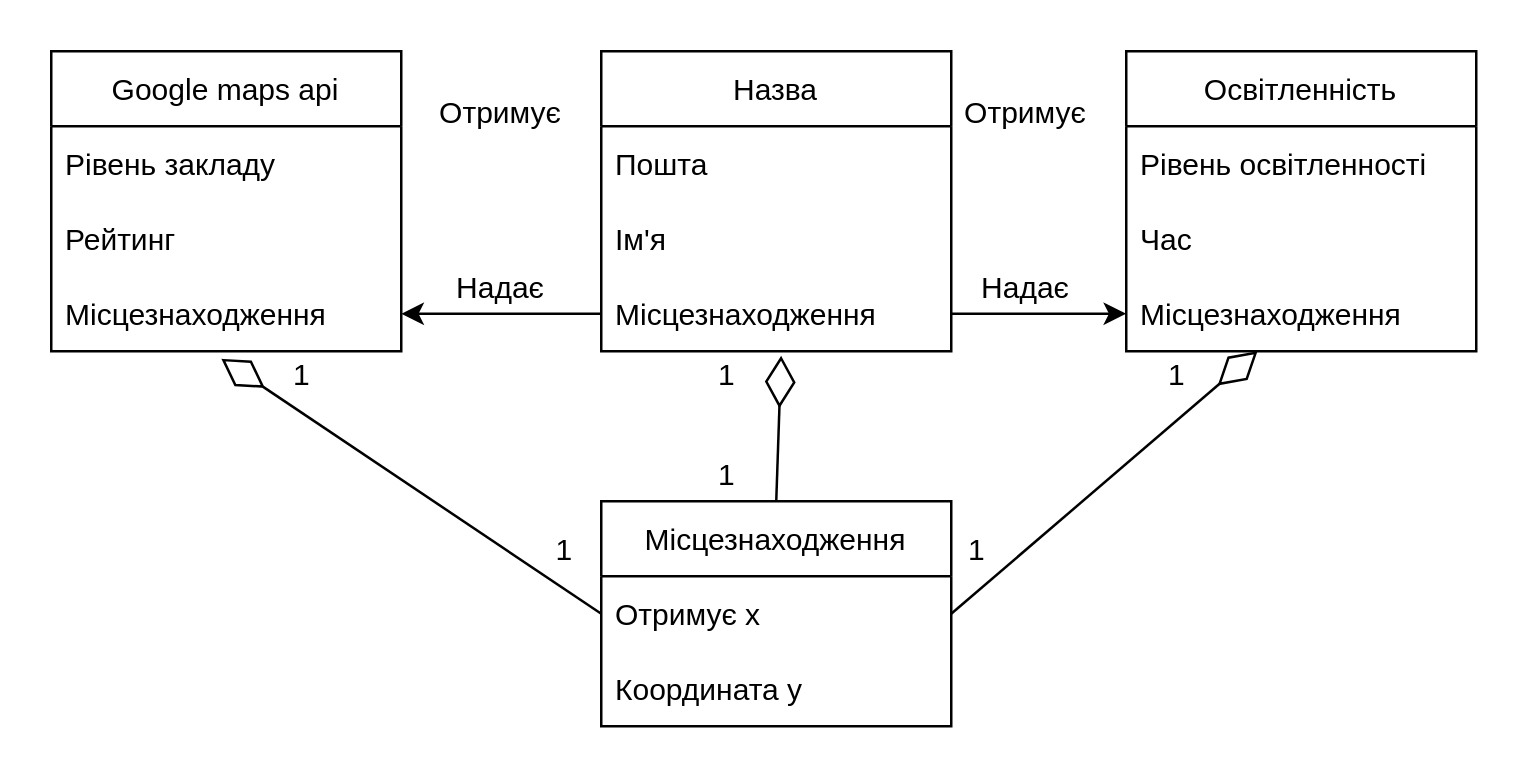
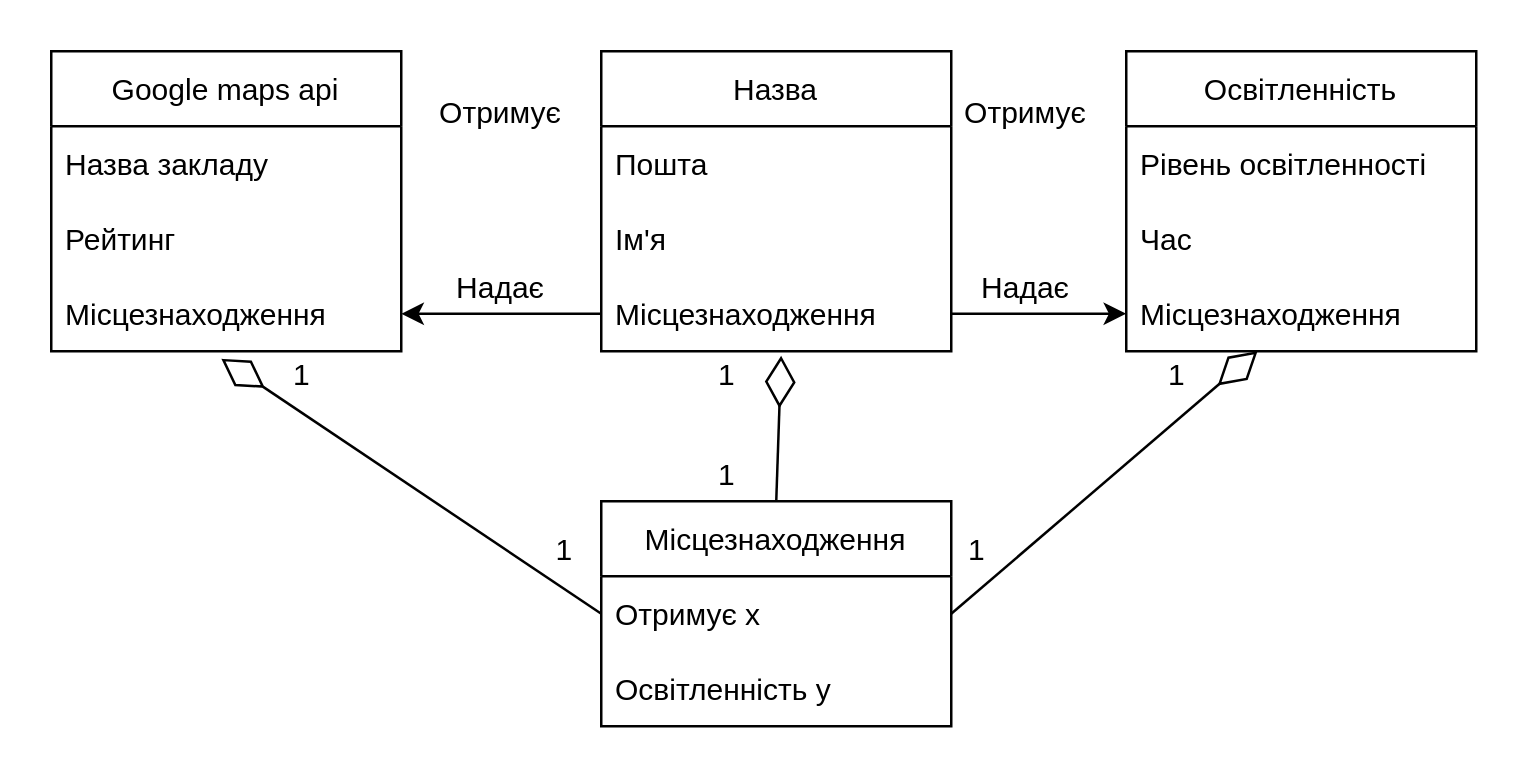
(179, 165) -> (170, 165)
(712, 690) -> (737, 690)
